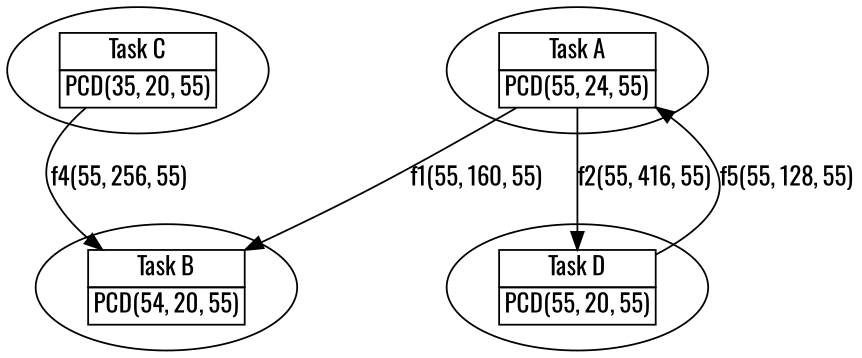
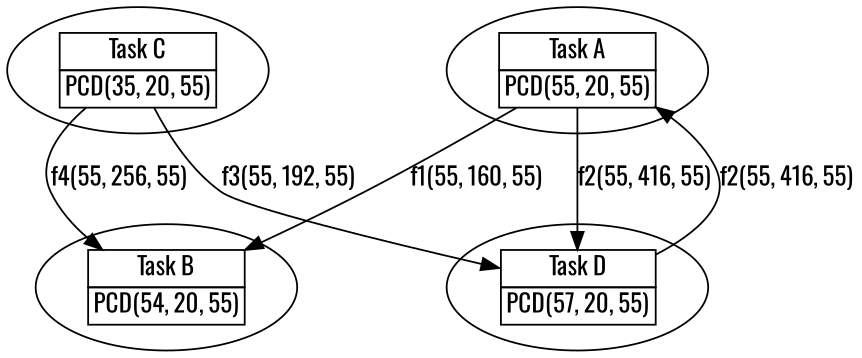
(577, 88) -> (577, 88)
(787, 179) -> (787, 179)
none -> (288, 216)
(577, 305) -> (578, 305)
